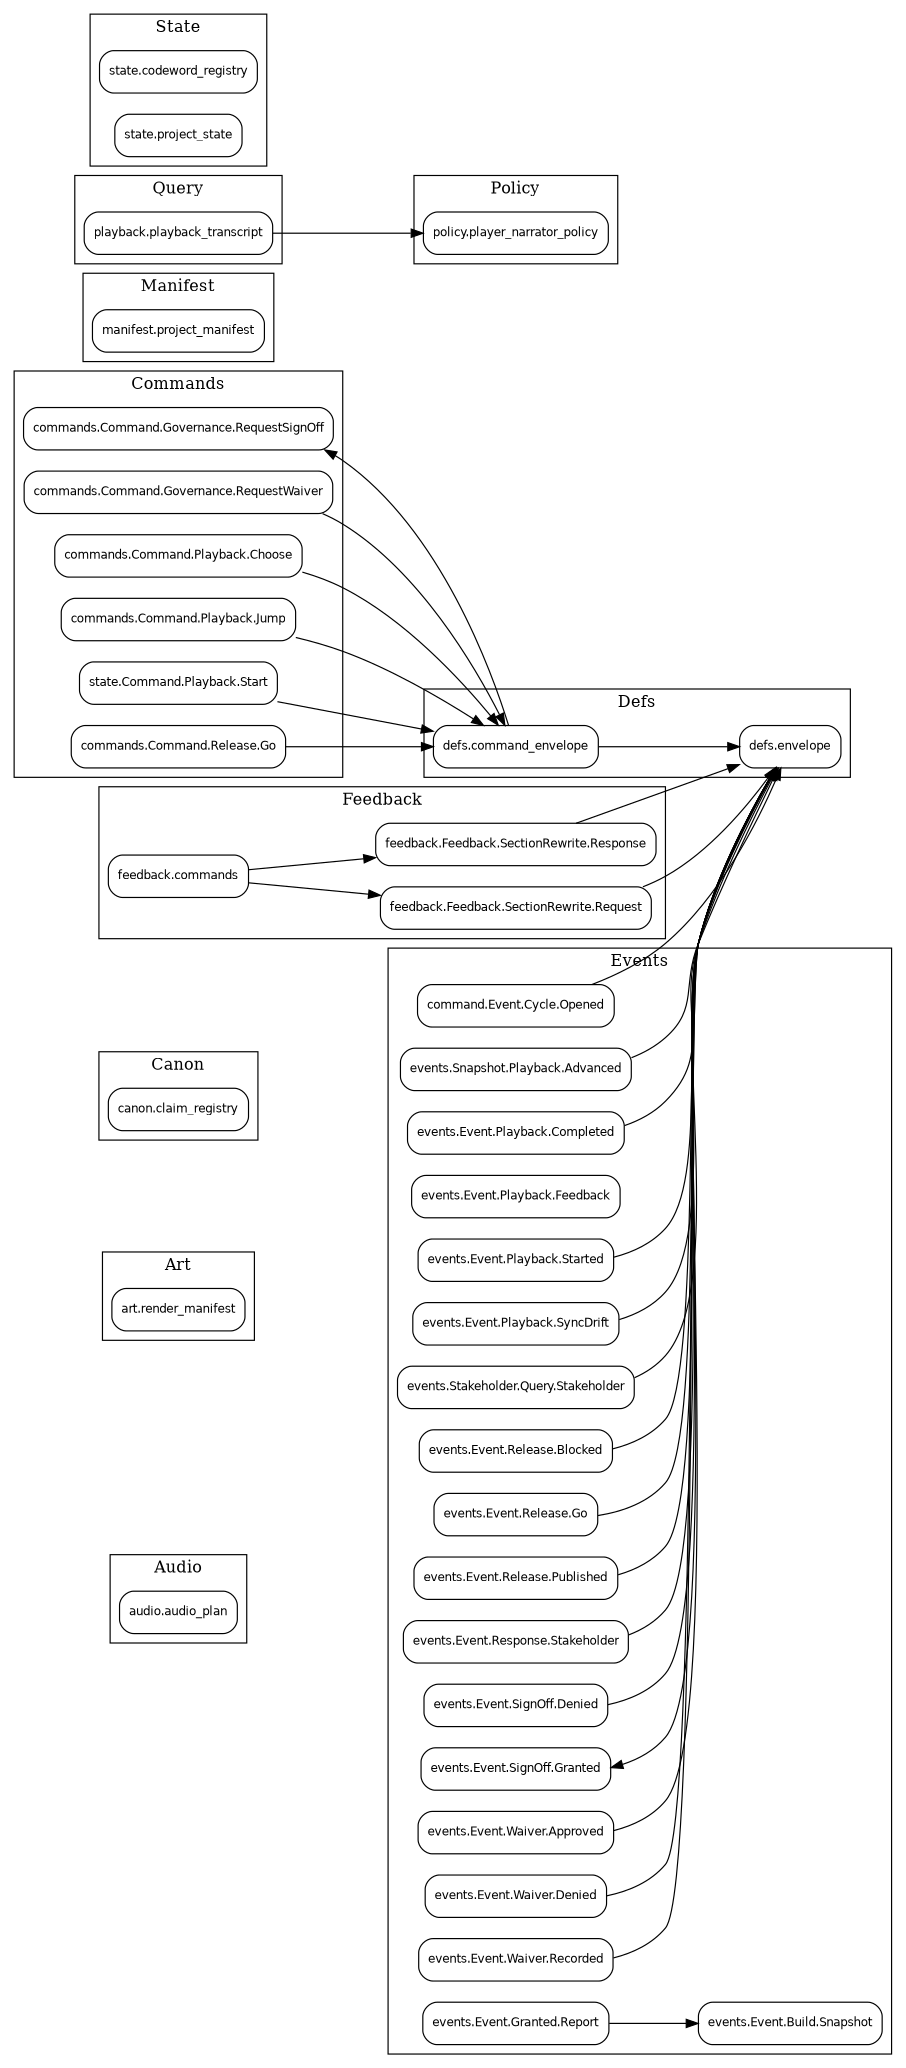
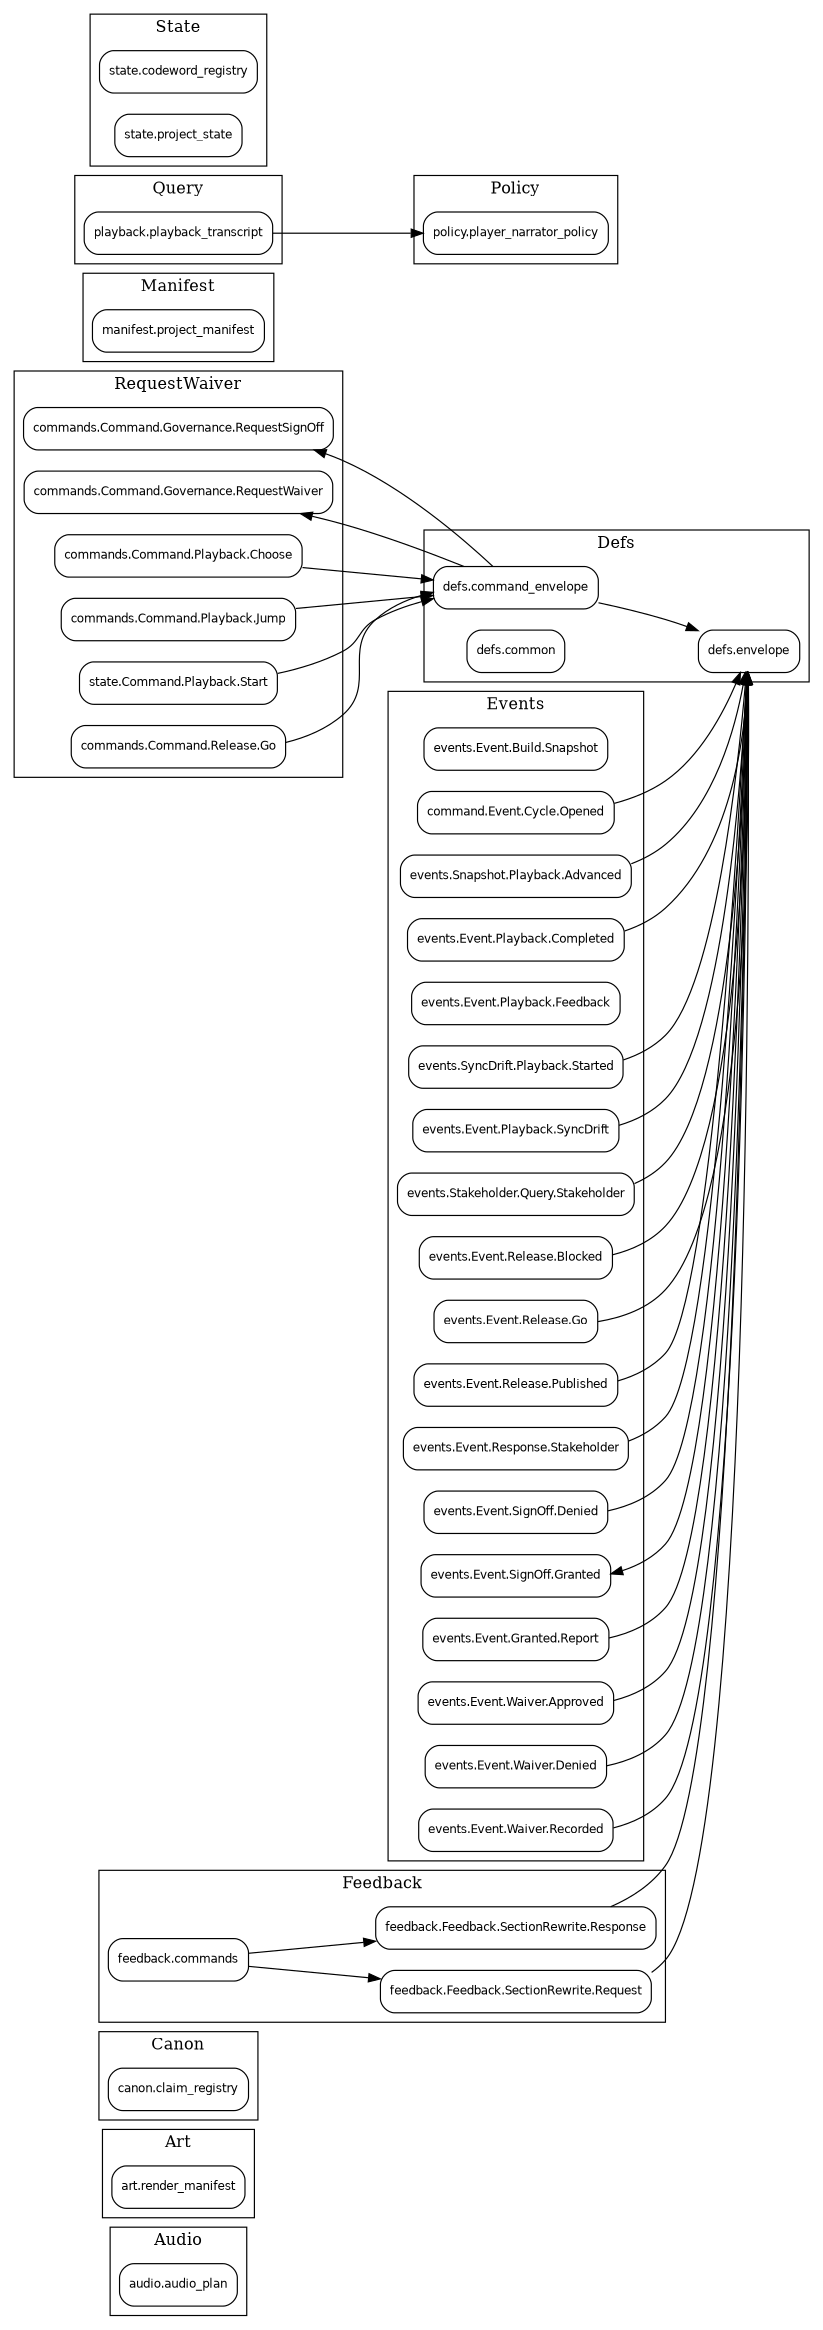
(178, 385) -> (178, 385)
(426, 600) -> (389, 539)
none -> (516, 651)
(516, 1260) -> (516, 1067)
(648, 2023) -> (728, 1182)
